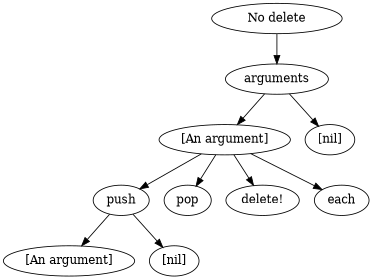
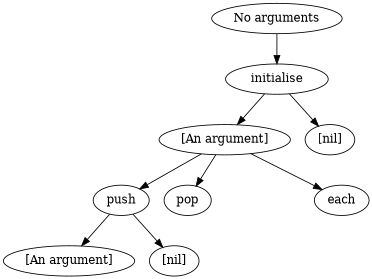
(277, 19) -> (277, 19)
(277, 79) -> (277, 79)
(263, 200) -> none
